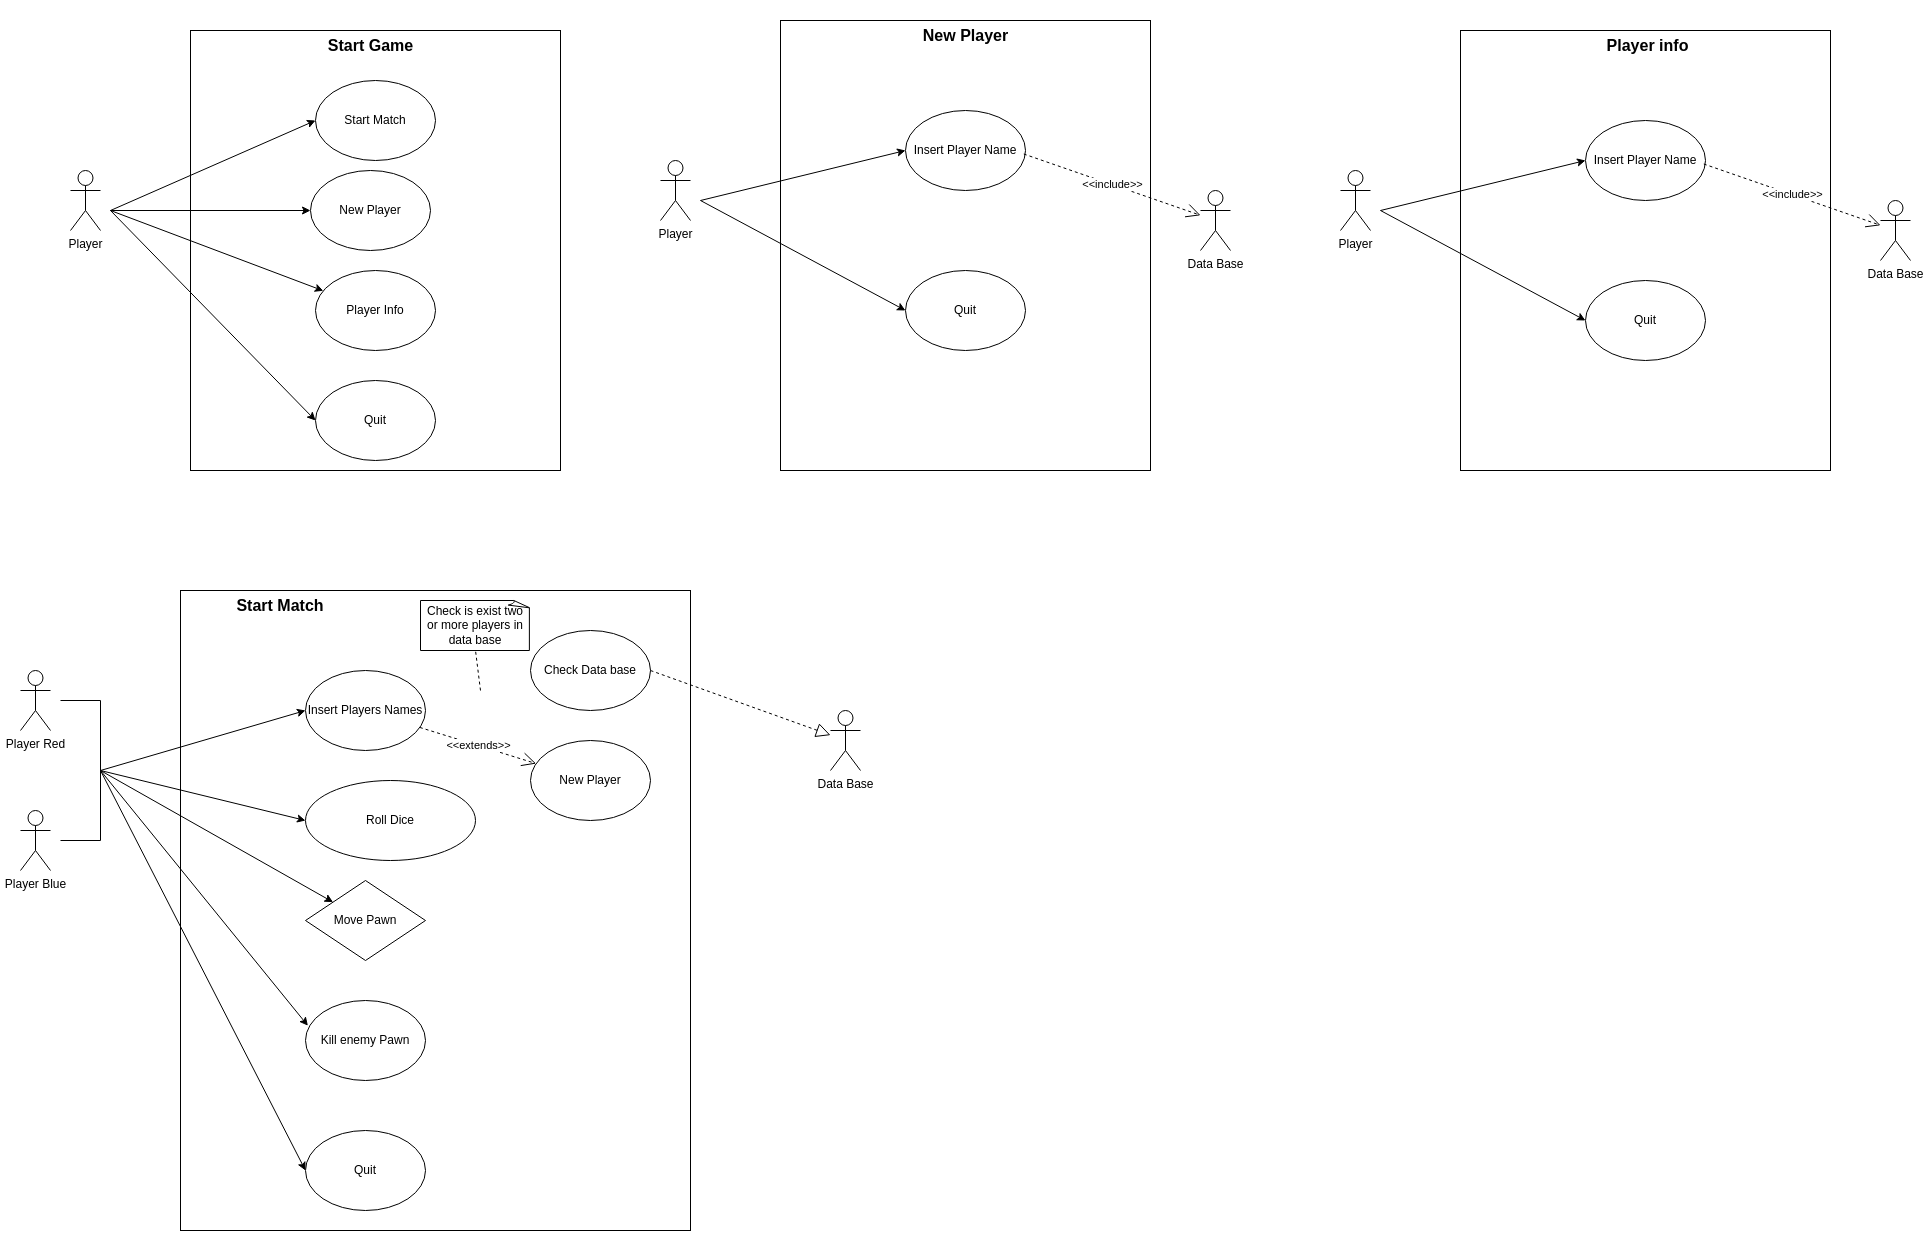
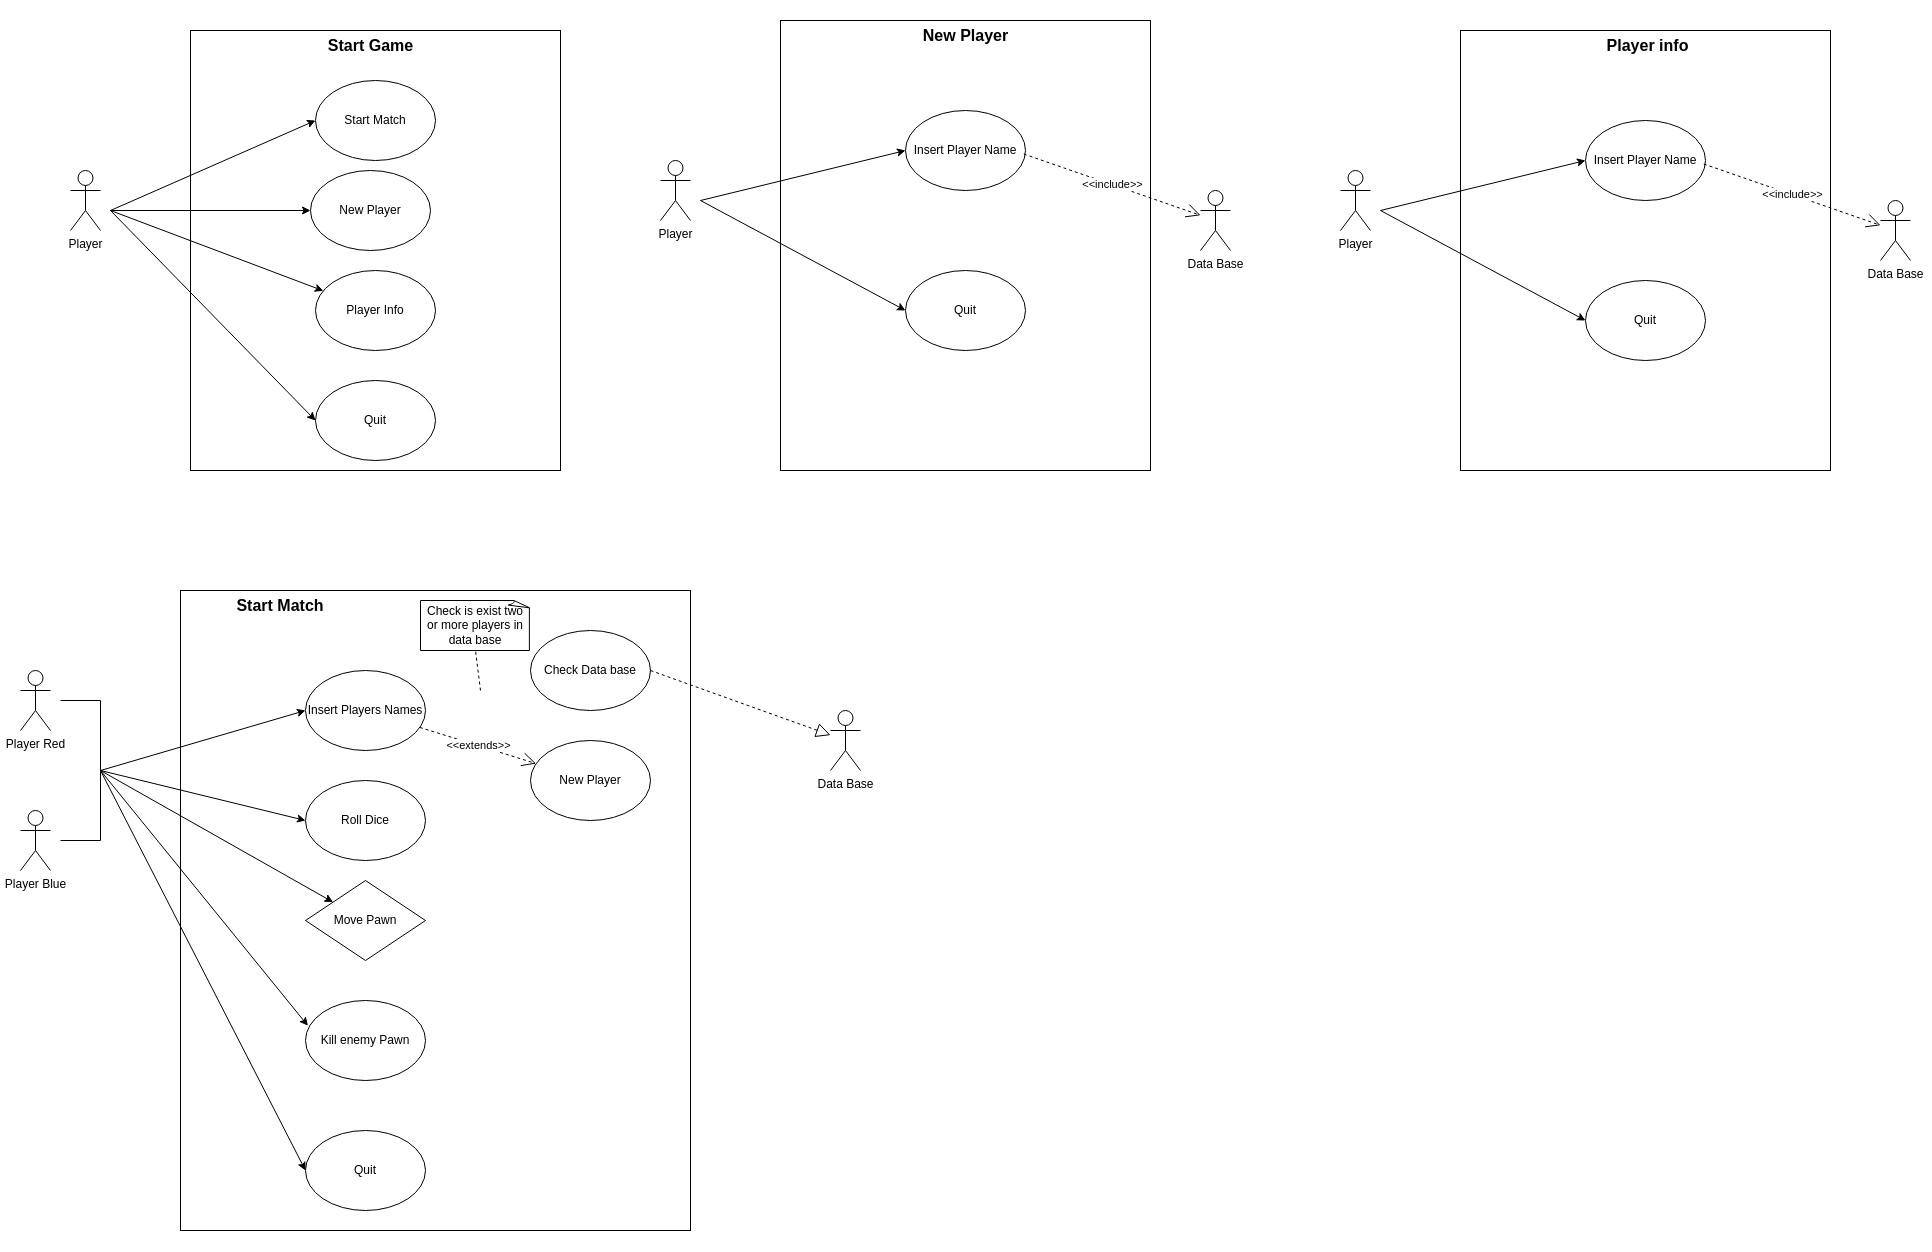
(391, 821) -> (366, 821)
